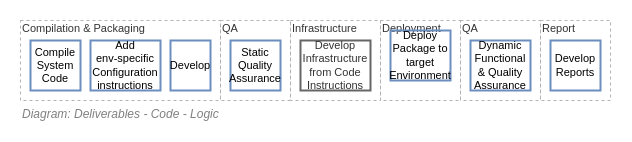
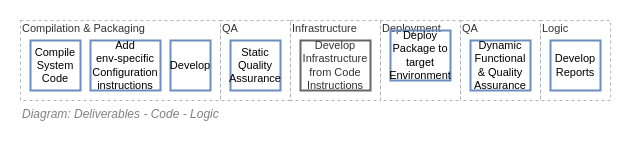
(561, 29) -> (556, 29)
